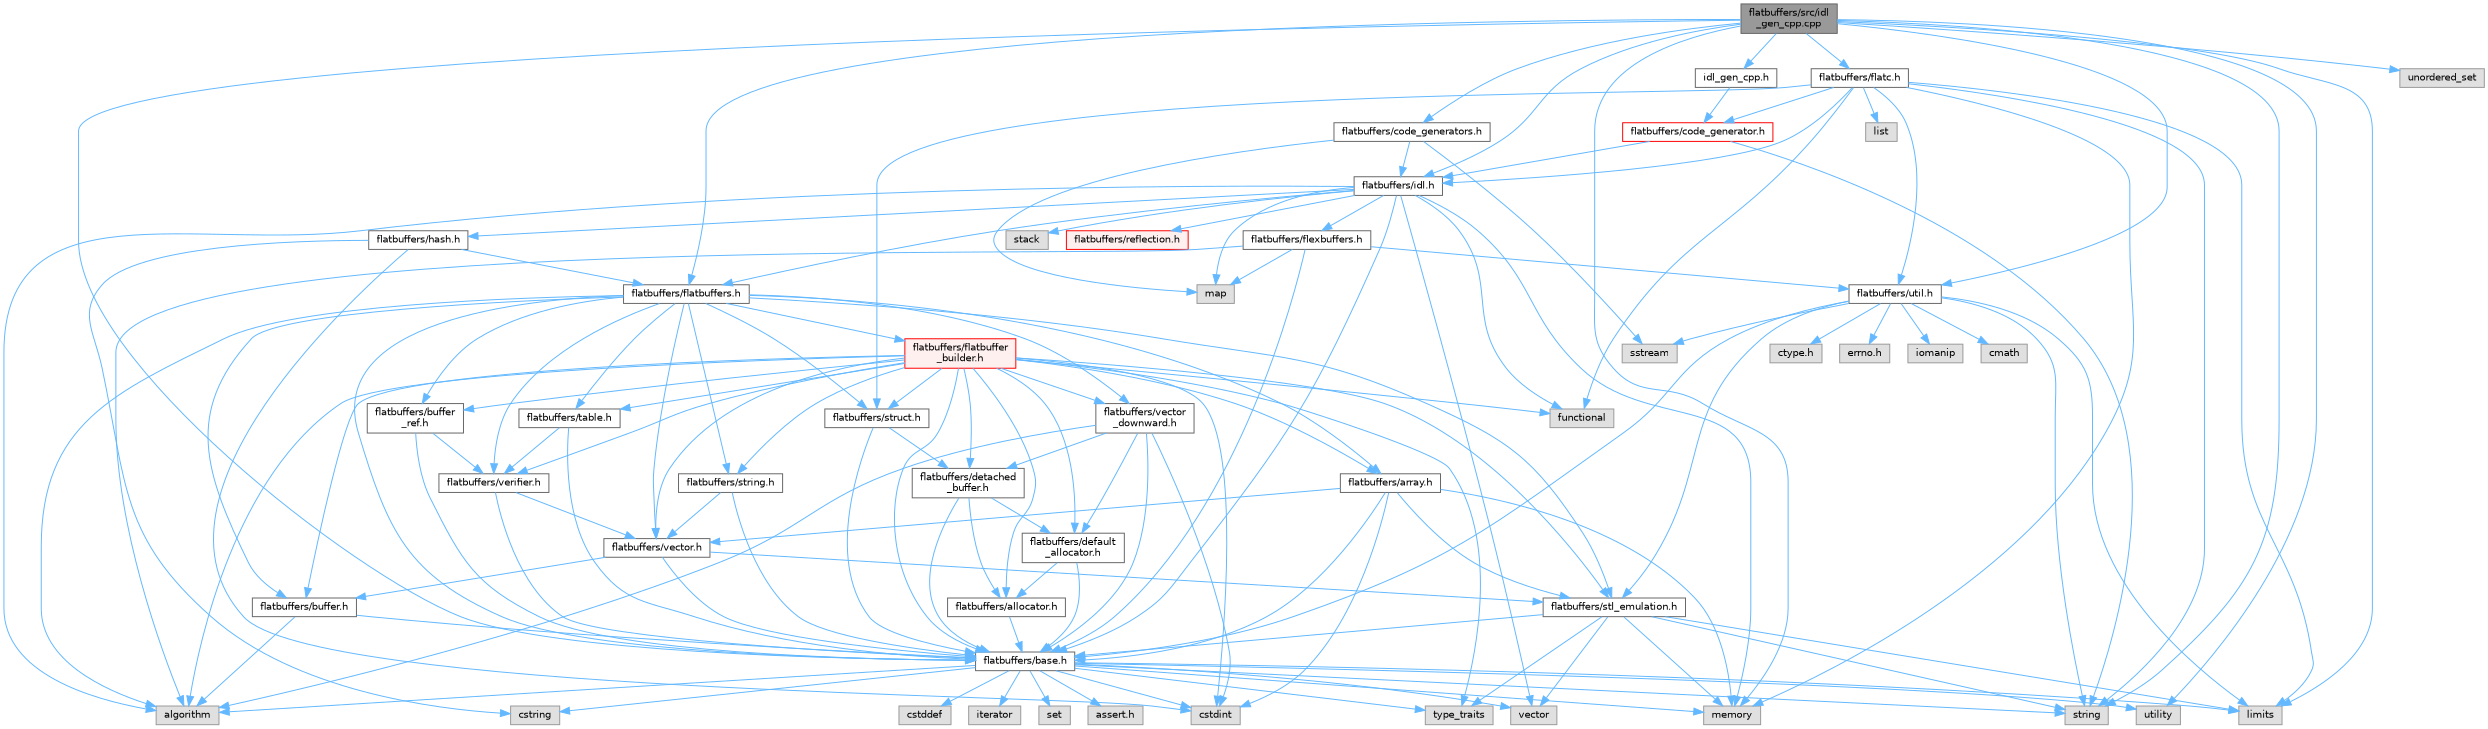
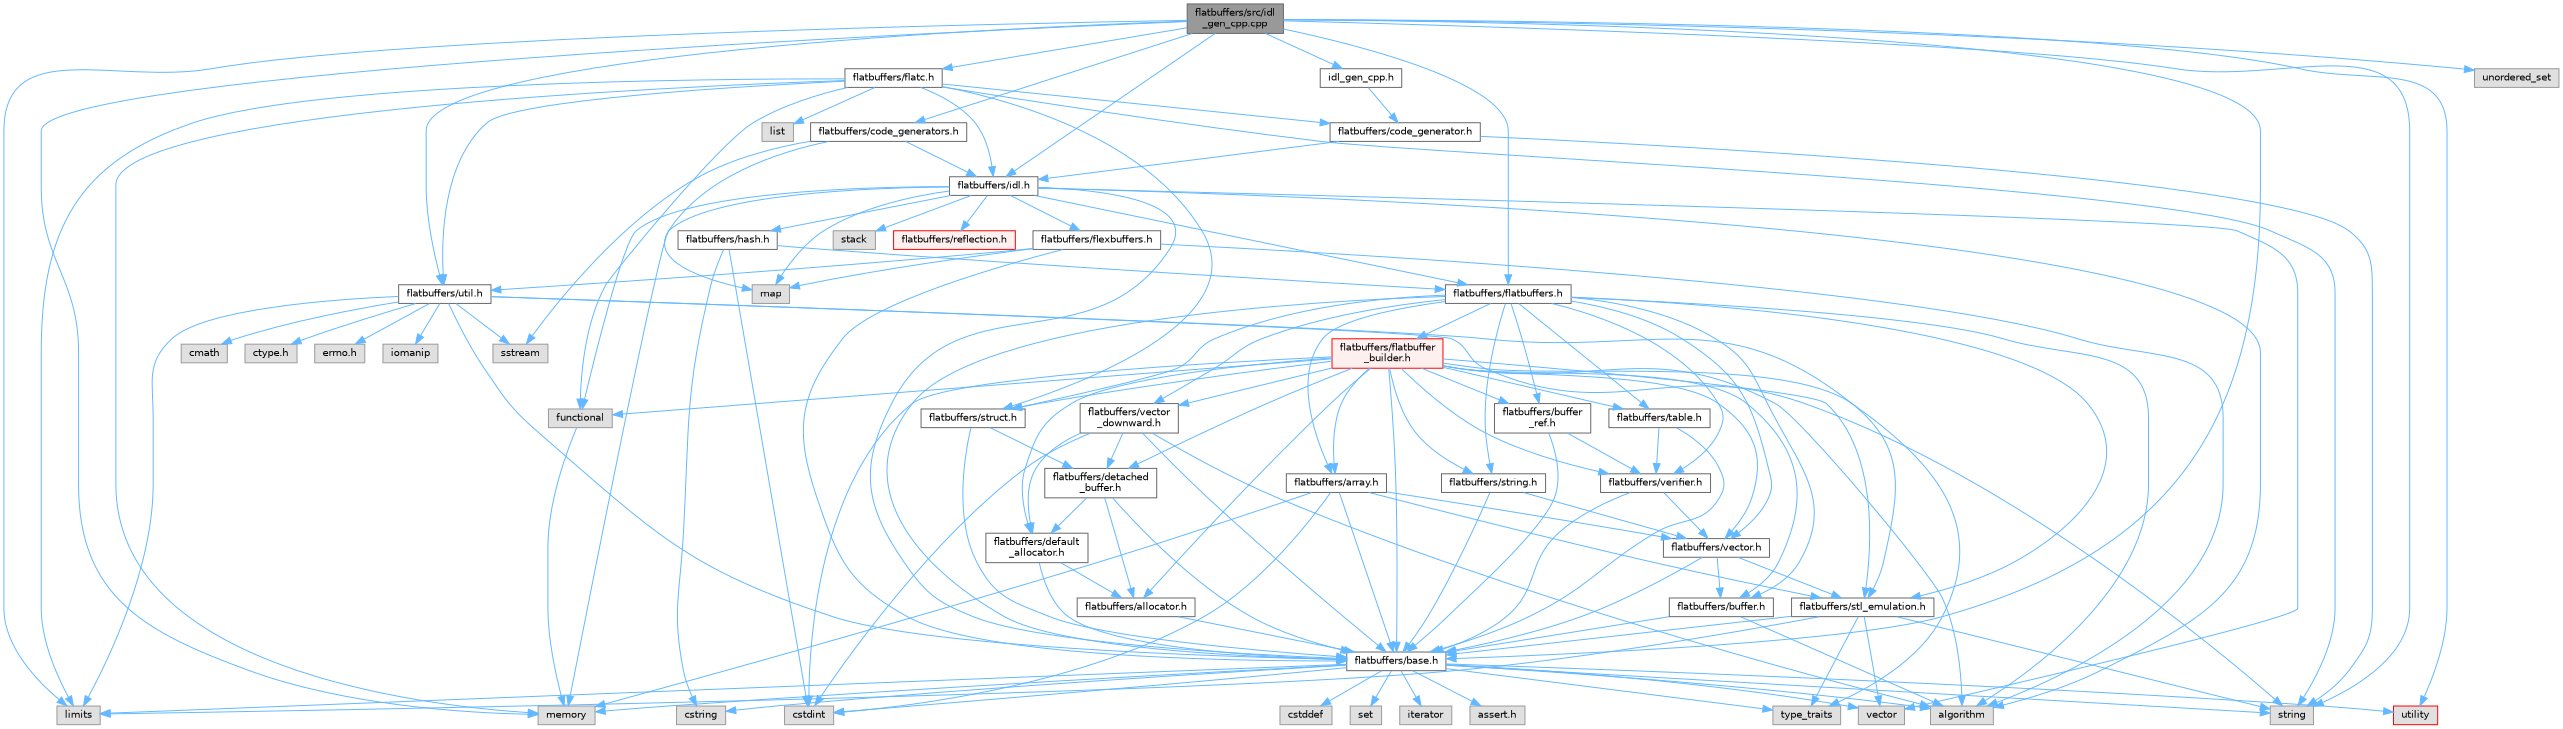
(1698, 132) -> (1405, 132)
(1670, 658) -> (548, 561)
(2158, 715) -> (2416, 715)
